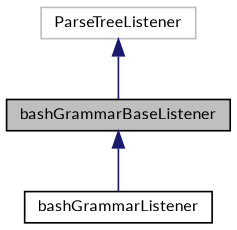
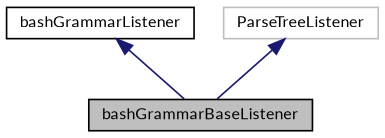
(118, 170) -> (157, 75)
